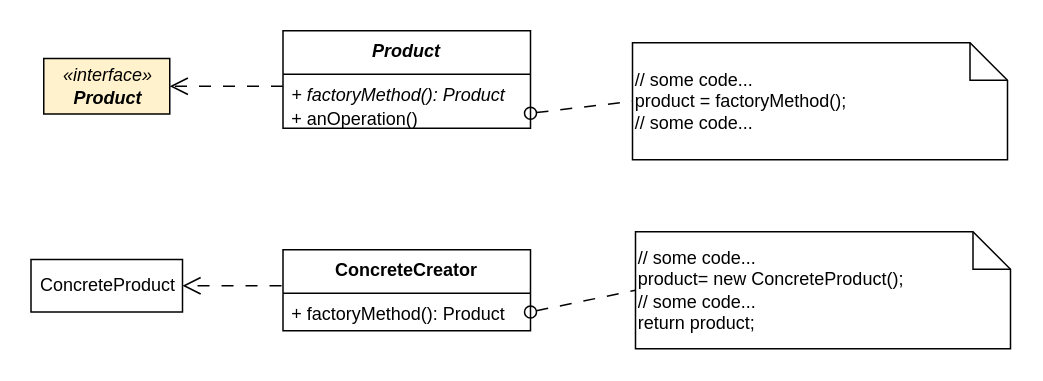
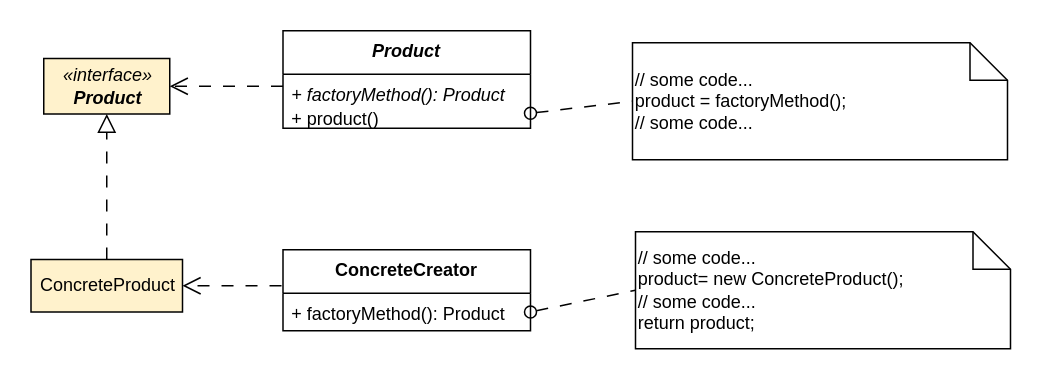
(362, 119) -> (344, 119)
none -> (107, 229)
(107, 286) -> (107, 286)
